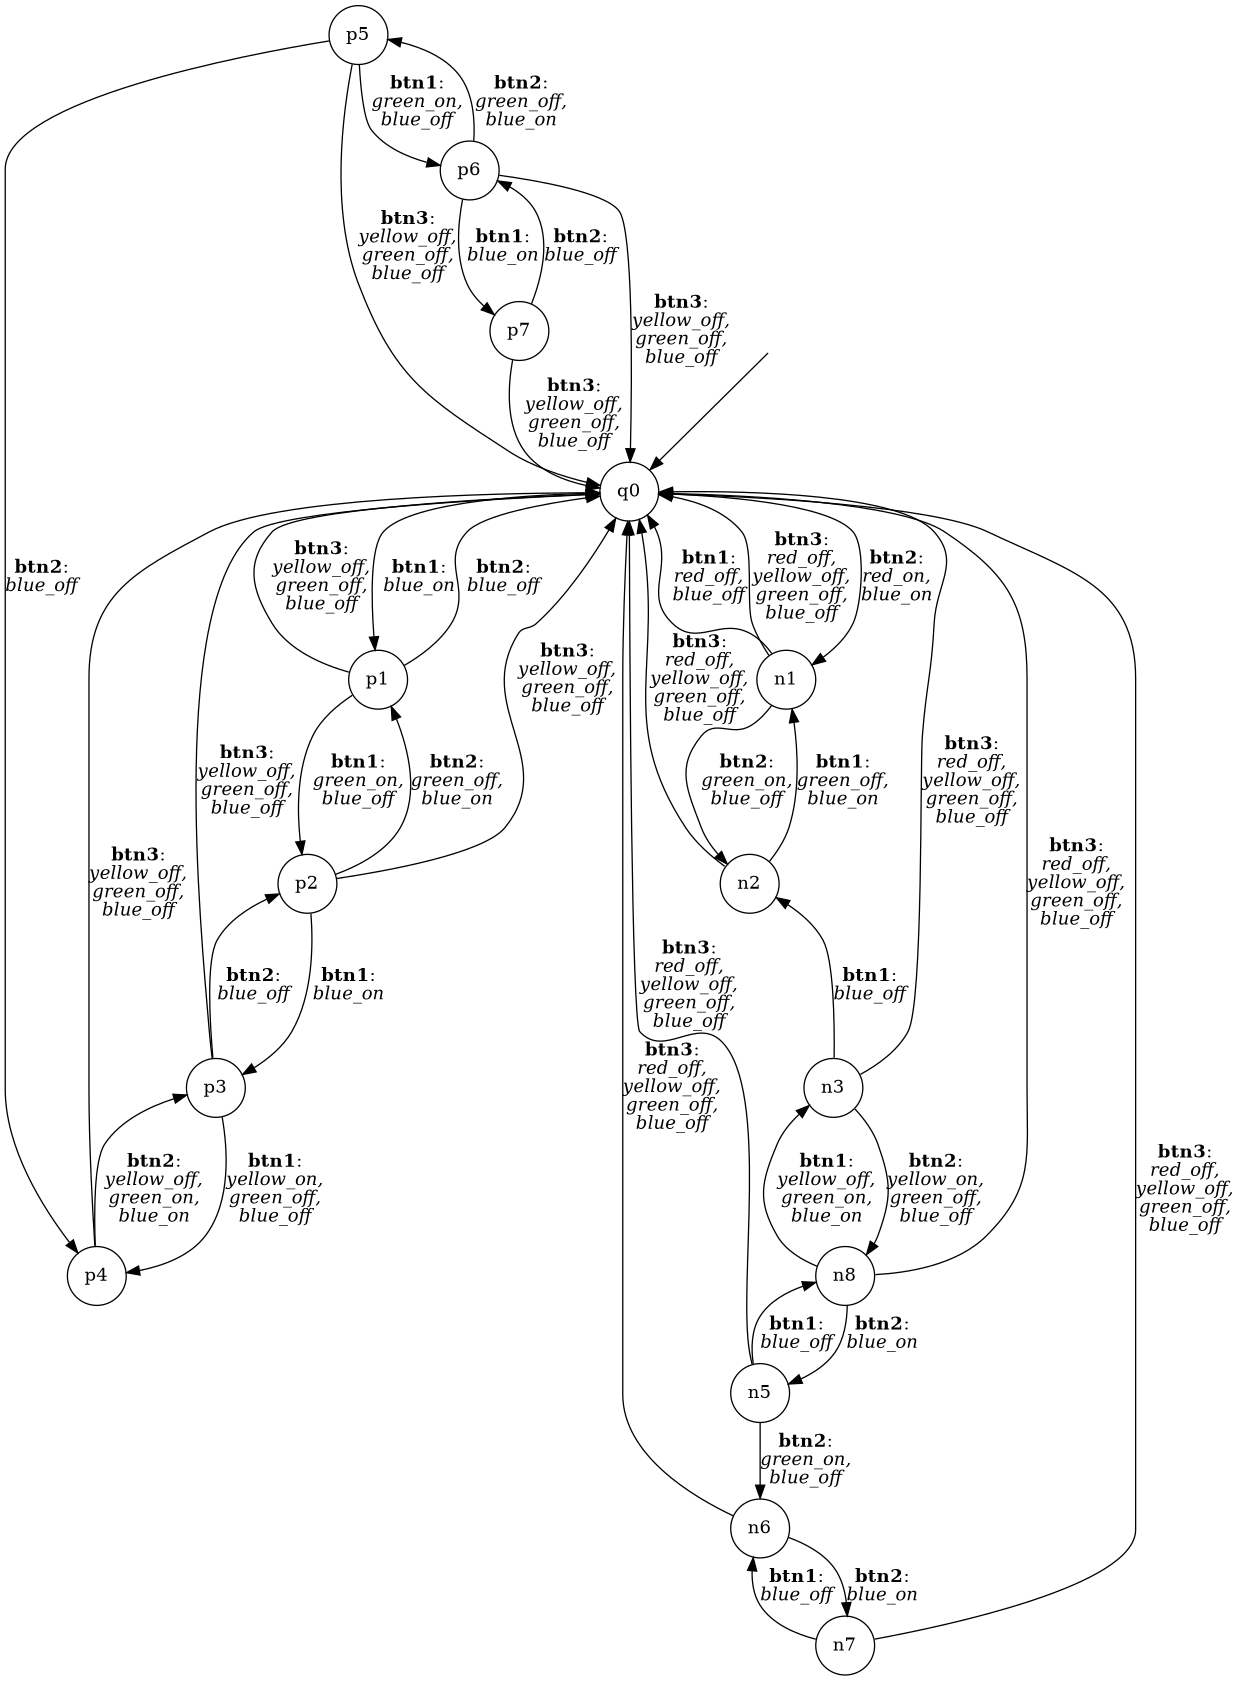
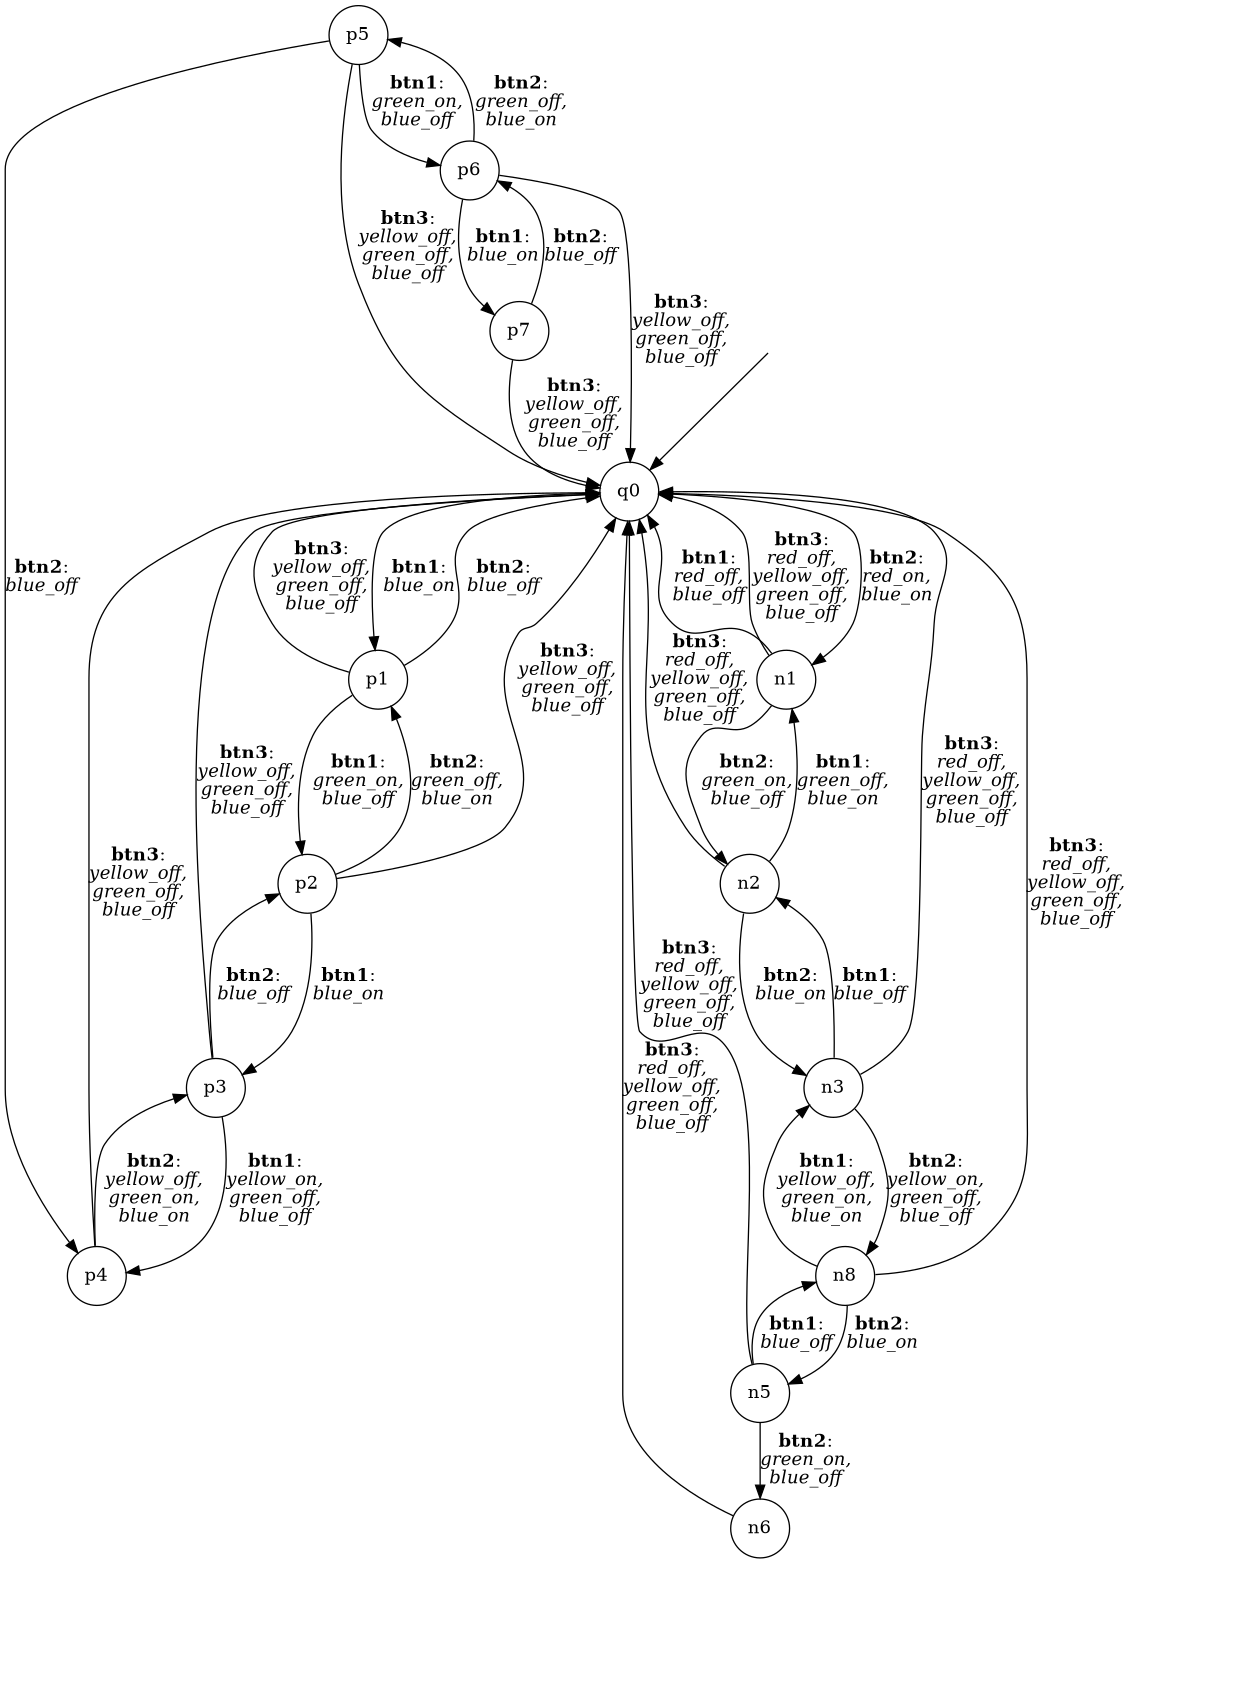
none -> (744, 1001)
(845, 1646) -> none
